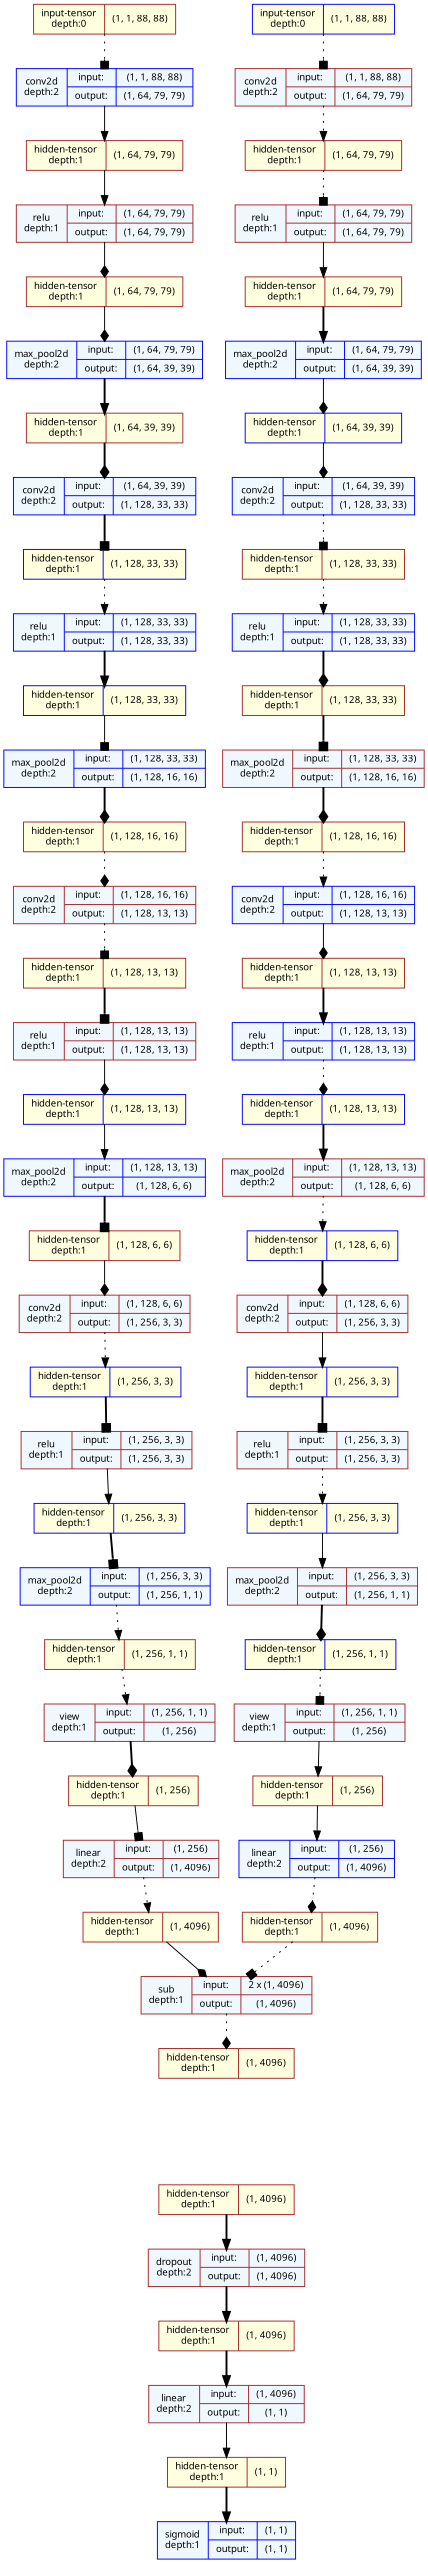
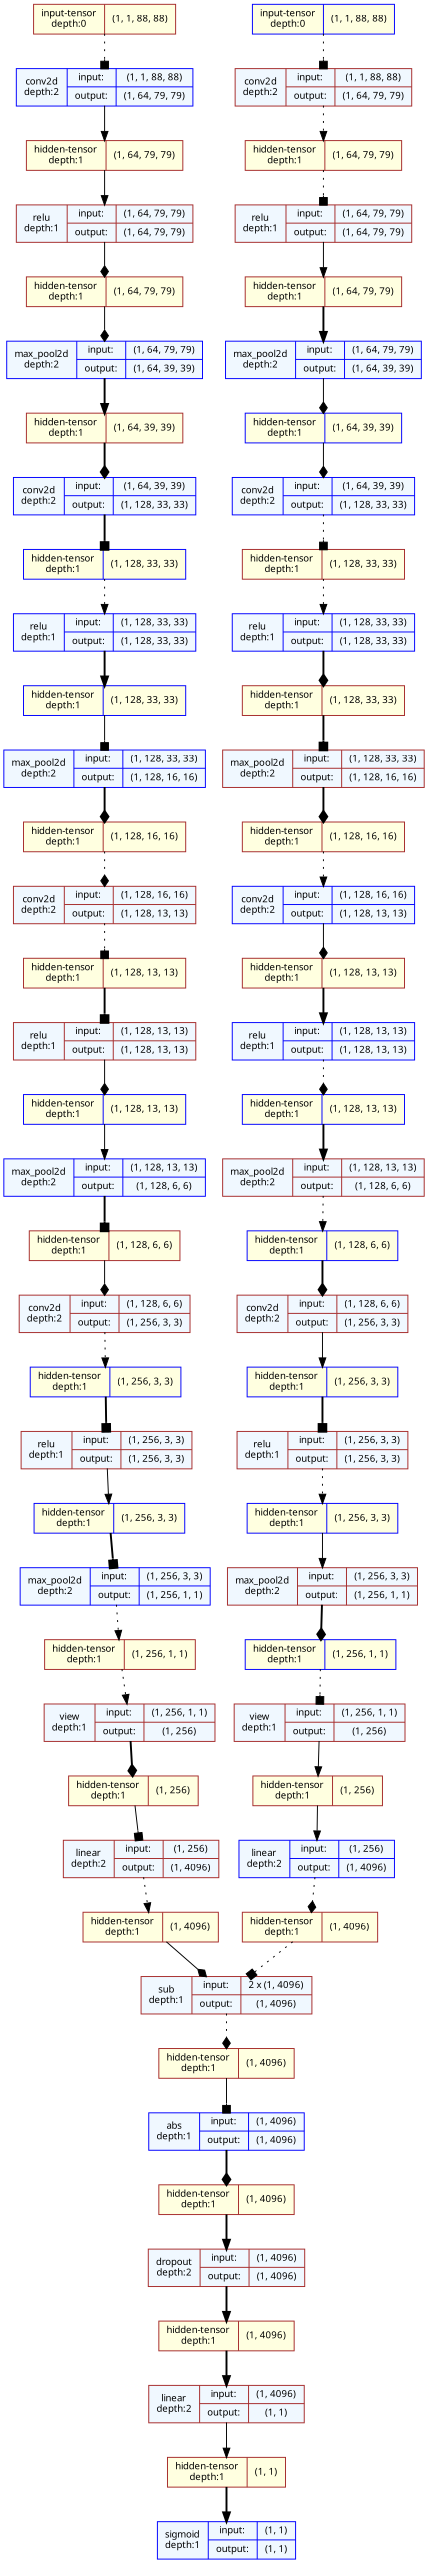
none -> (226, 2132)
